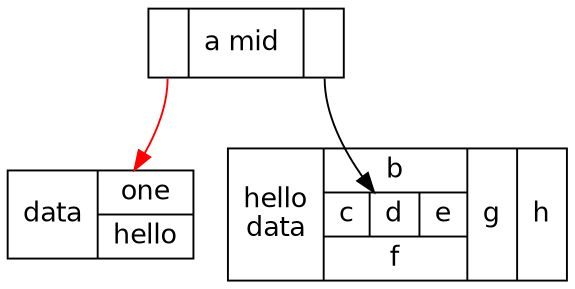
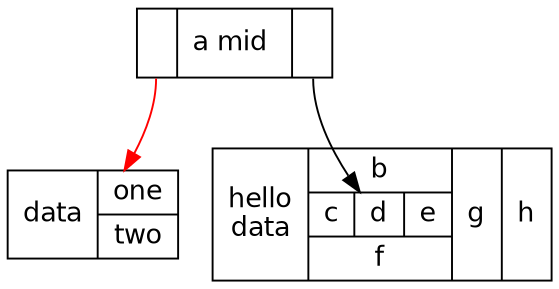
(146, 236) -> (138, 236)
